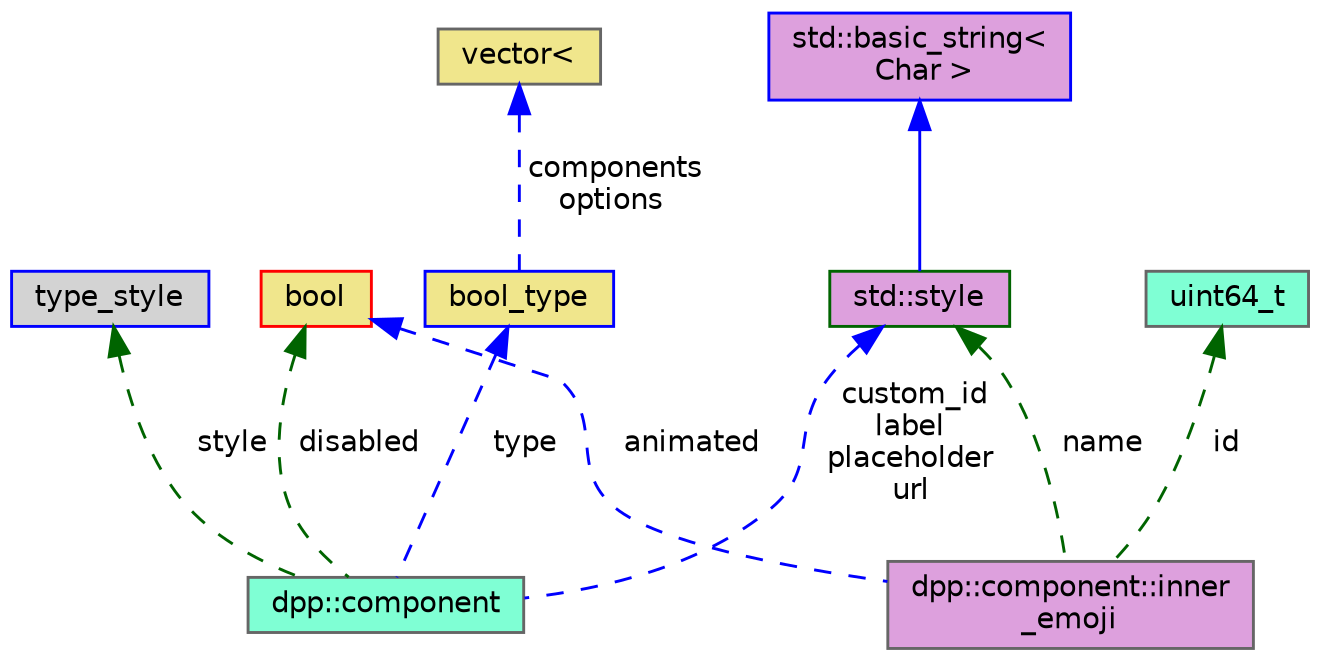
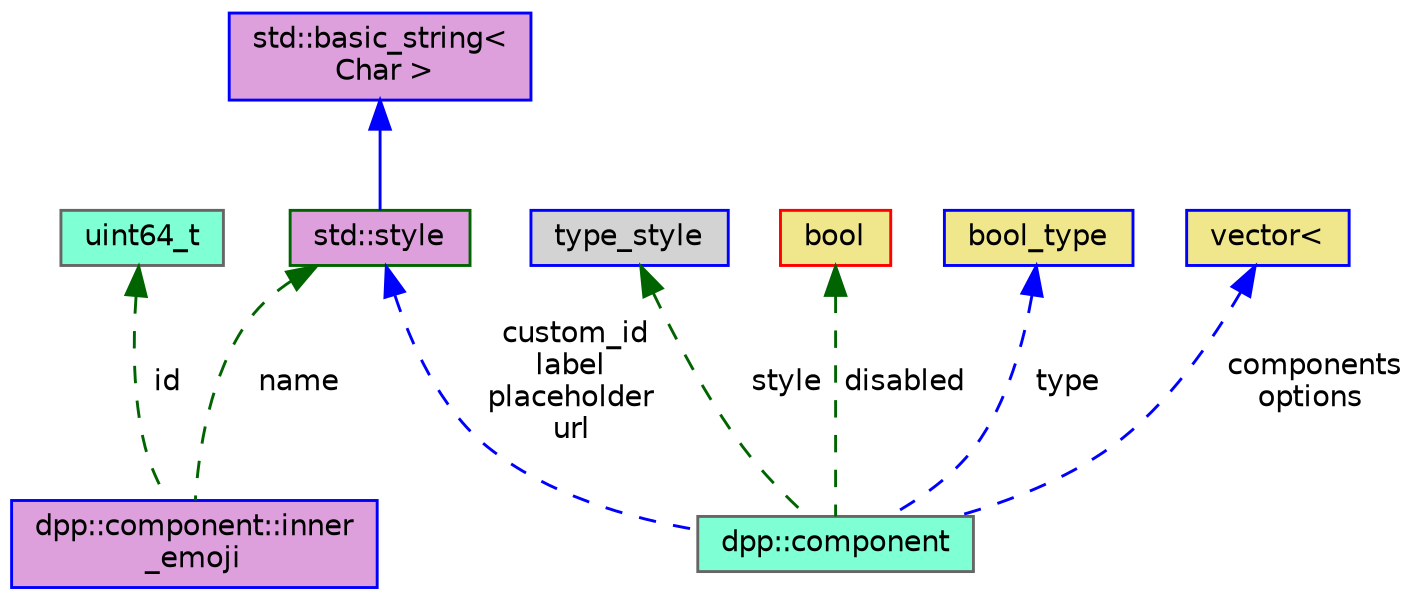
(519, 57) -> (1268, 238)
(519, 193) -> (1124, 437)
(606, 498) -> none
(1071, 605) -> (194, 544)
